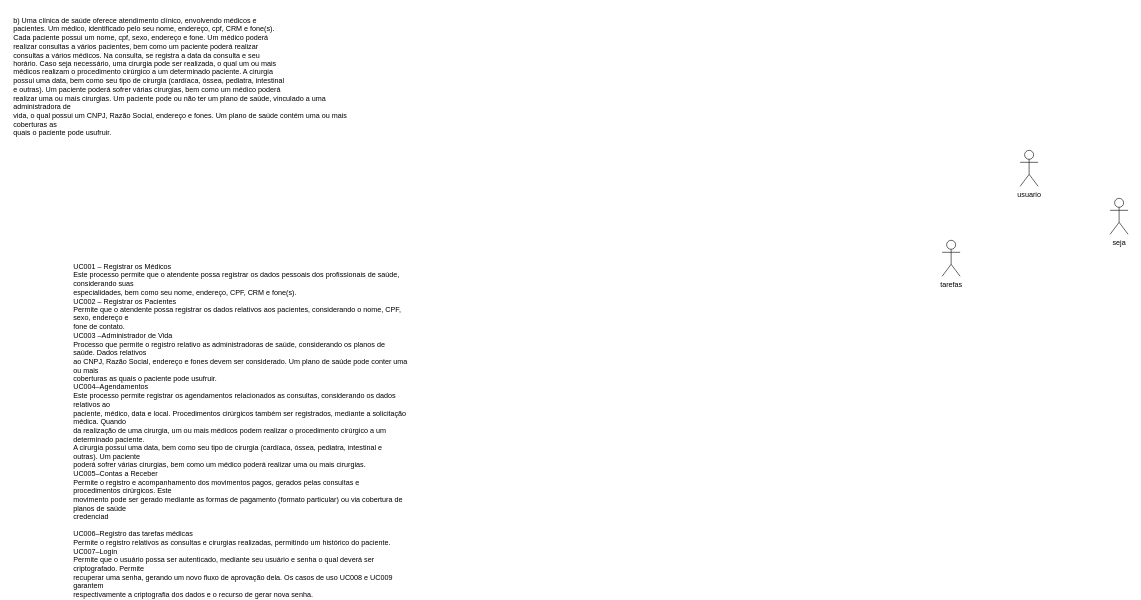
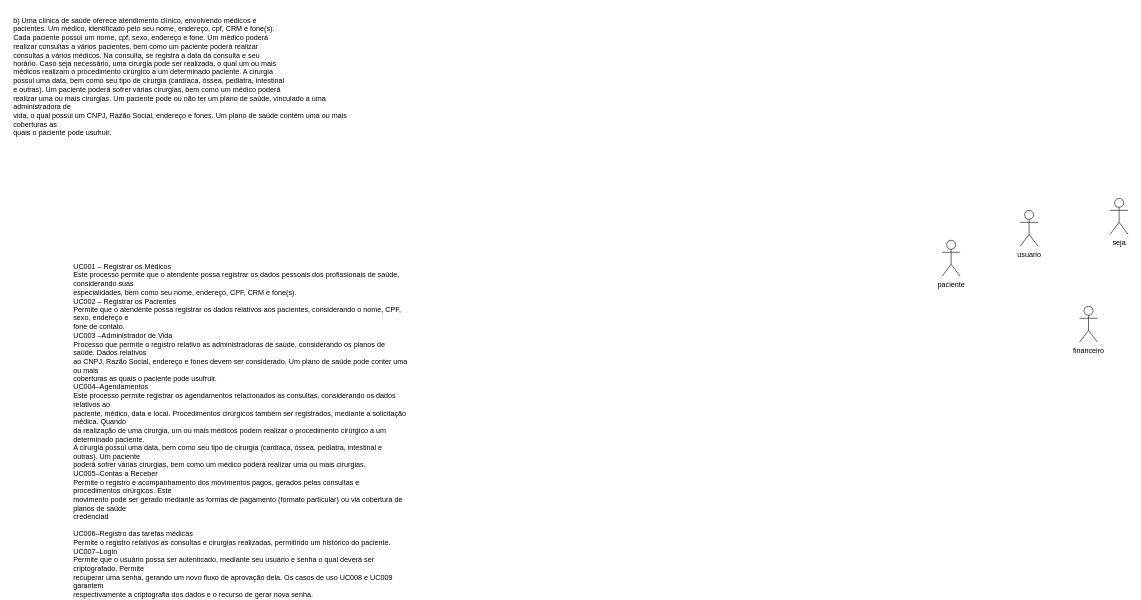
(1029, 168) -> (1029, 228)
(952, 285) -> (952, 285)
none -> (1089, 324)
